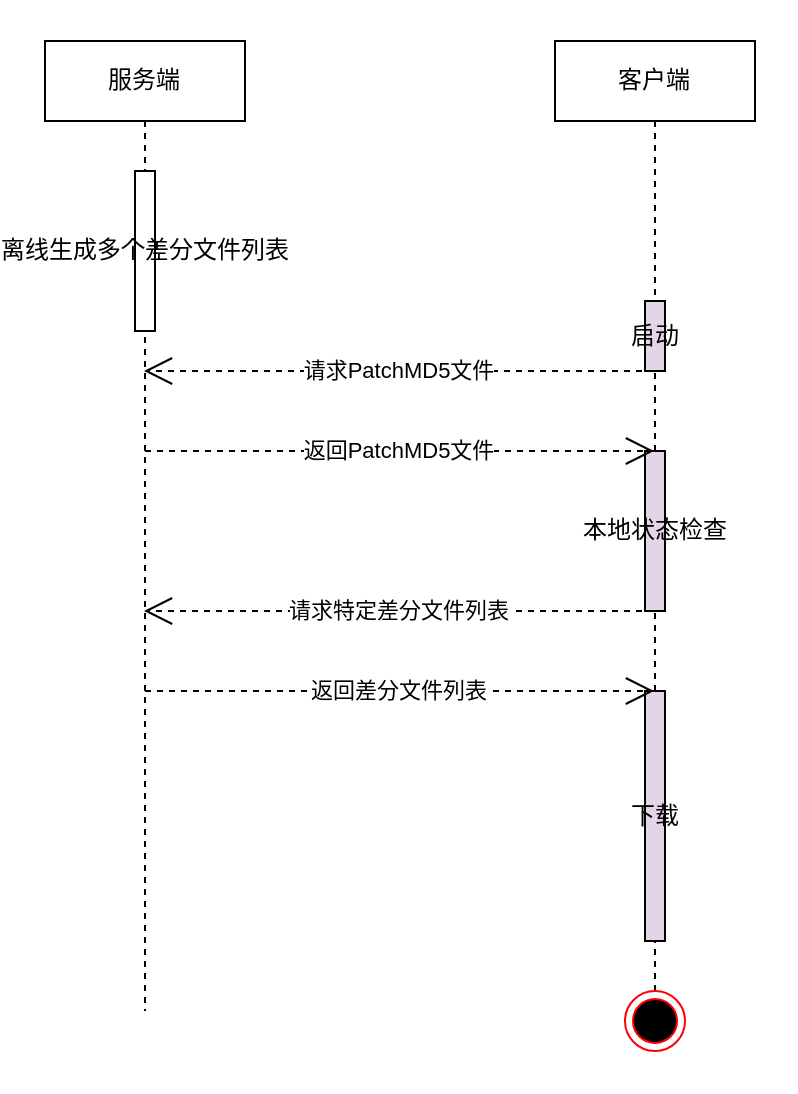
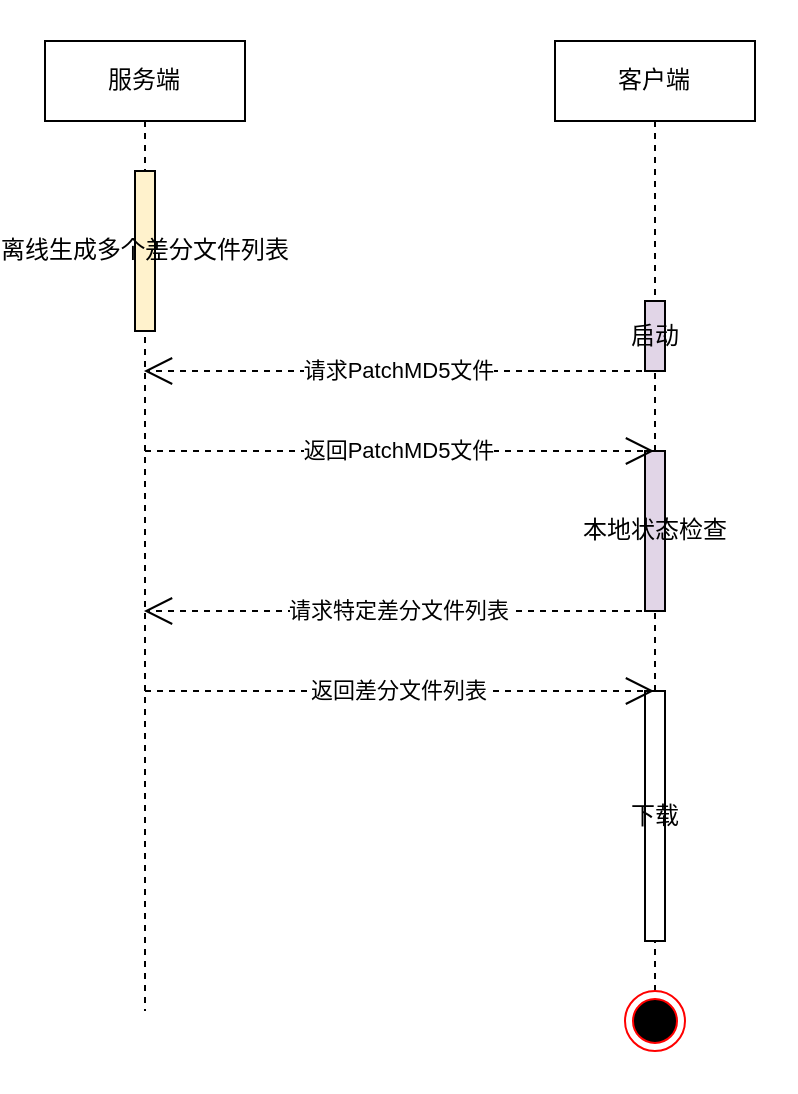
(145, 251) -> (145, 251)
(655, 816) -> (655, 816)
